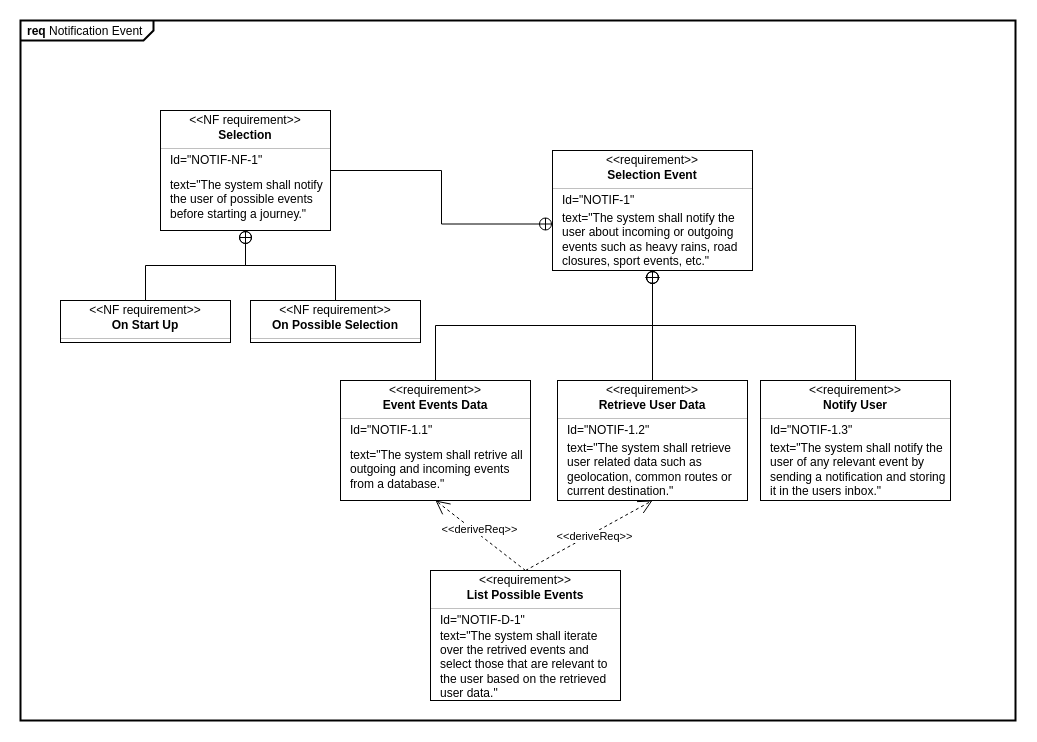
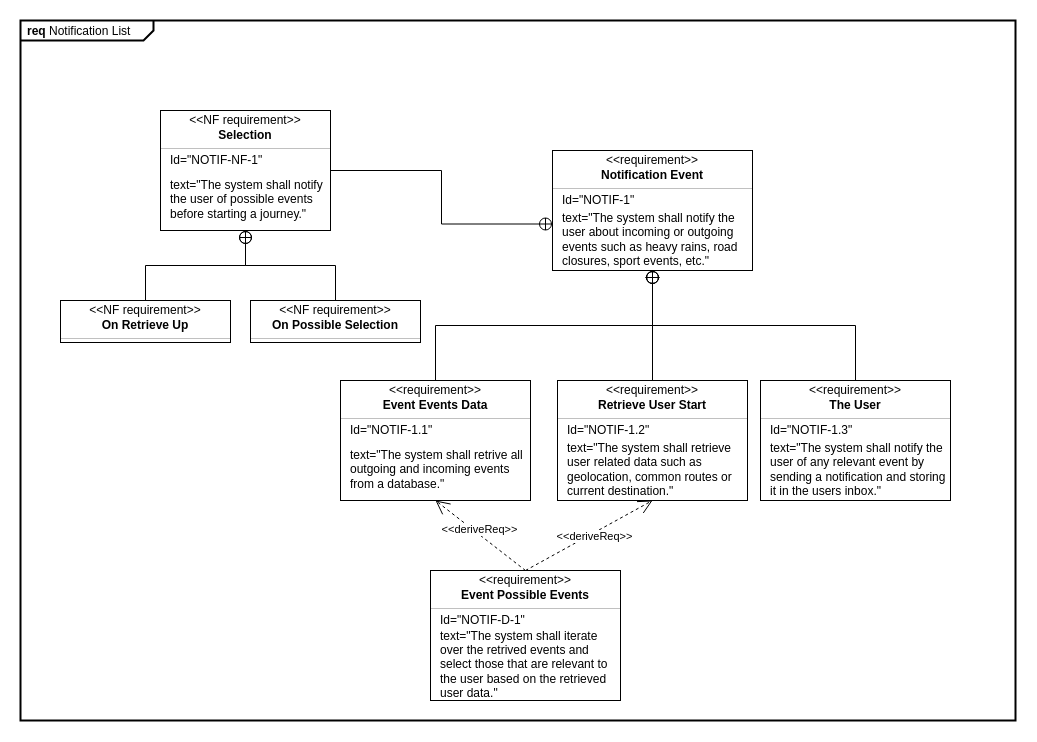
(518, 21) -> (518, 21)
(653, 176) -> (653, 176)
(146, 326) -> (146, 326)
(653, 406) -> (653, 406)
(856, 406) -> (856, 406)
(526, 596) -> (526, 596)
